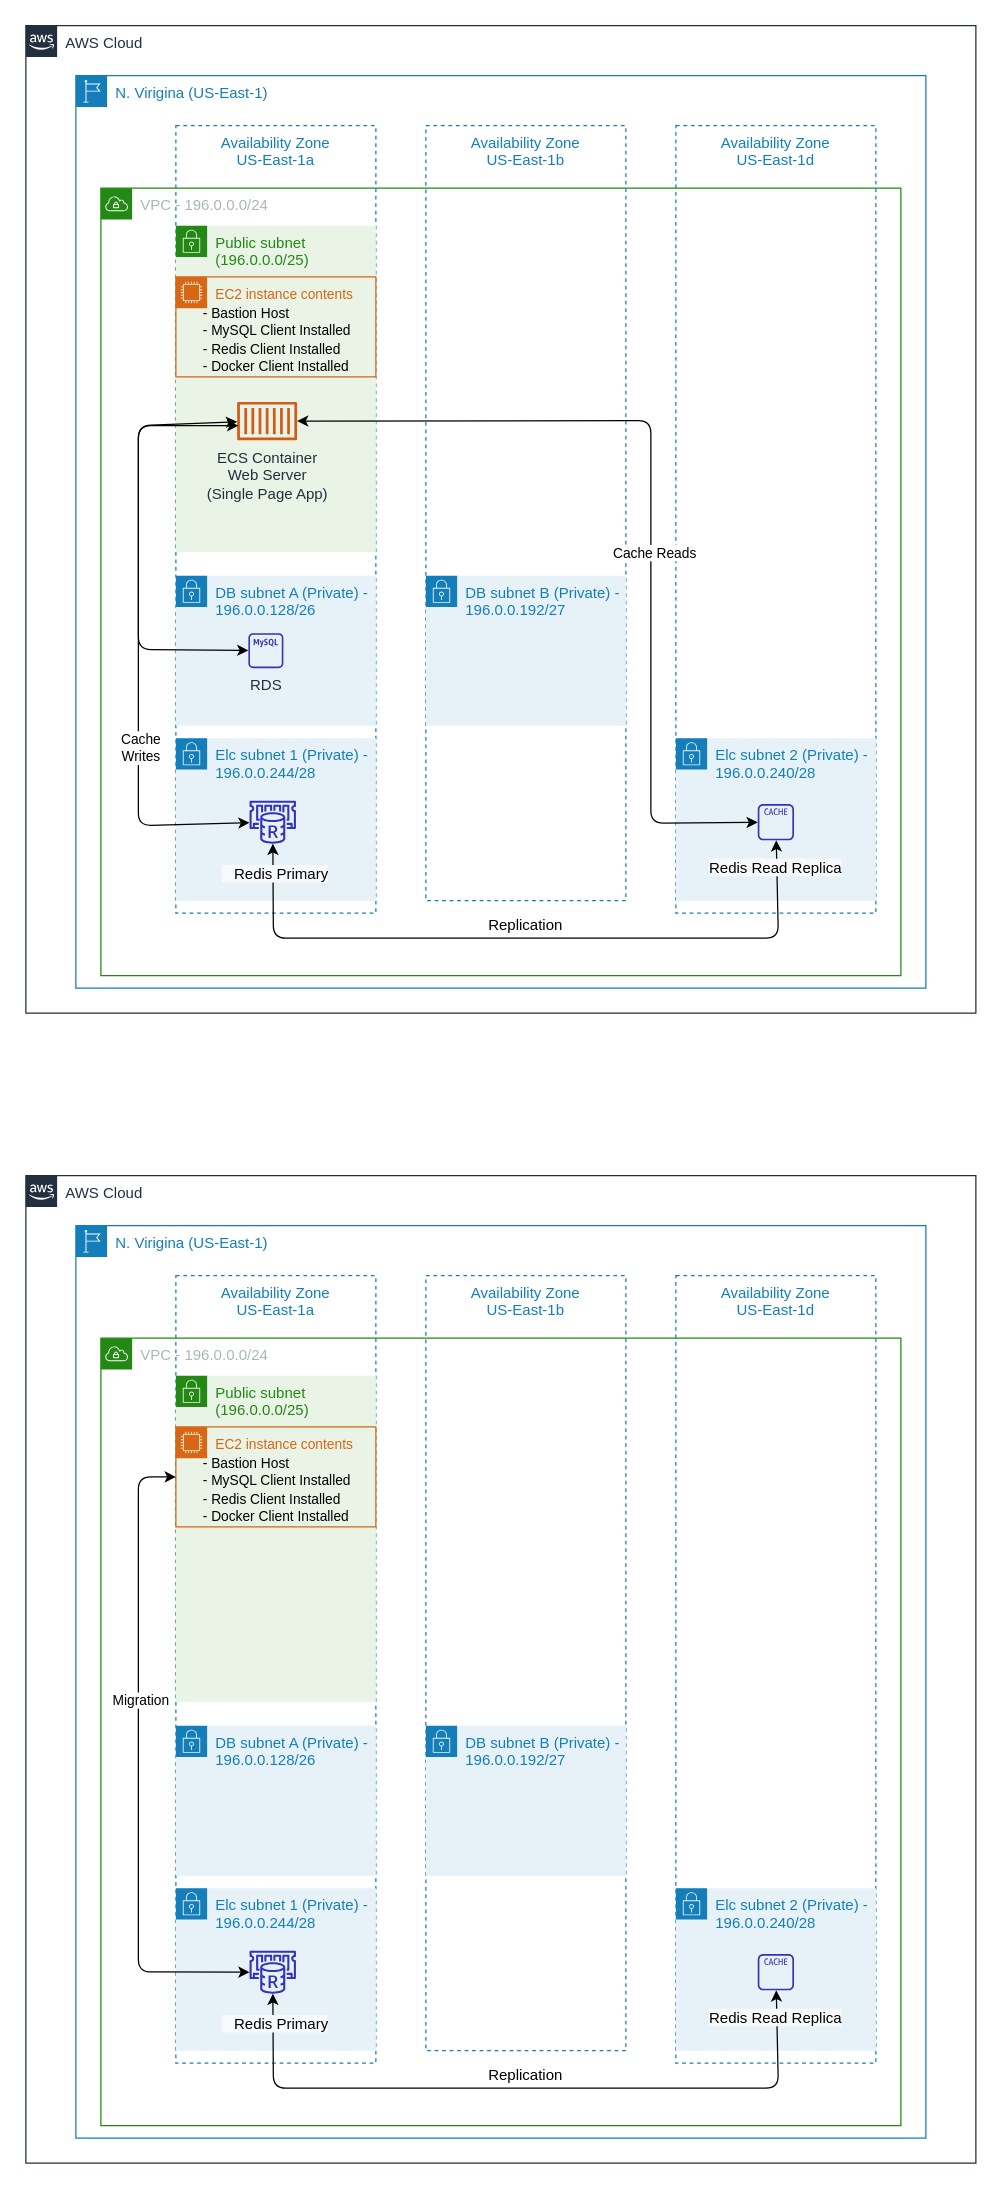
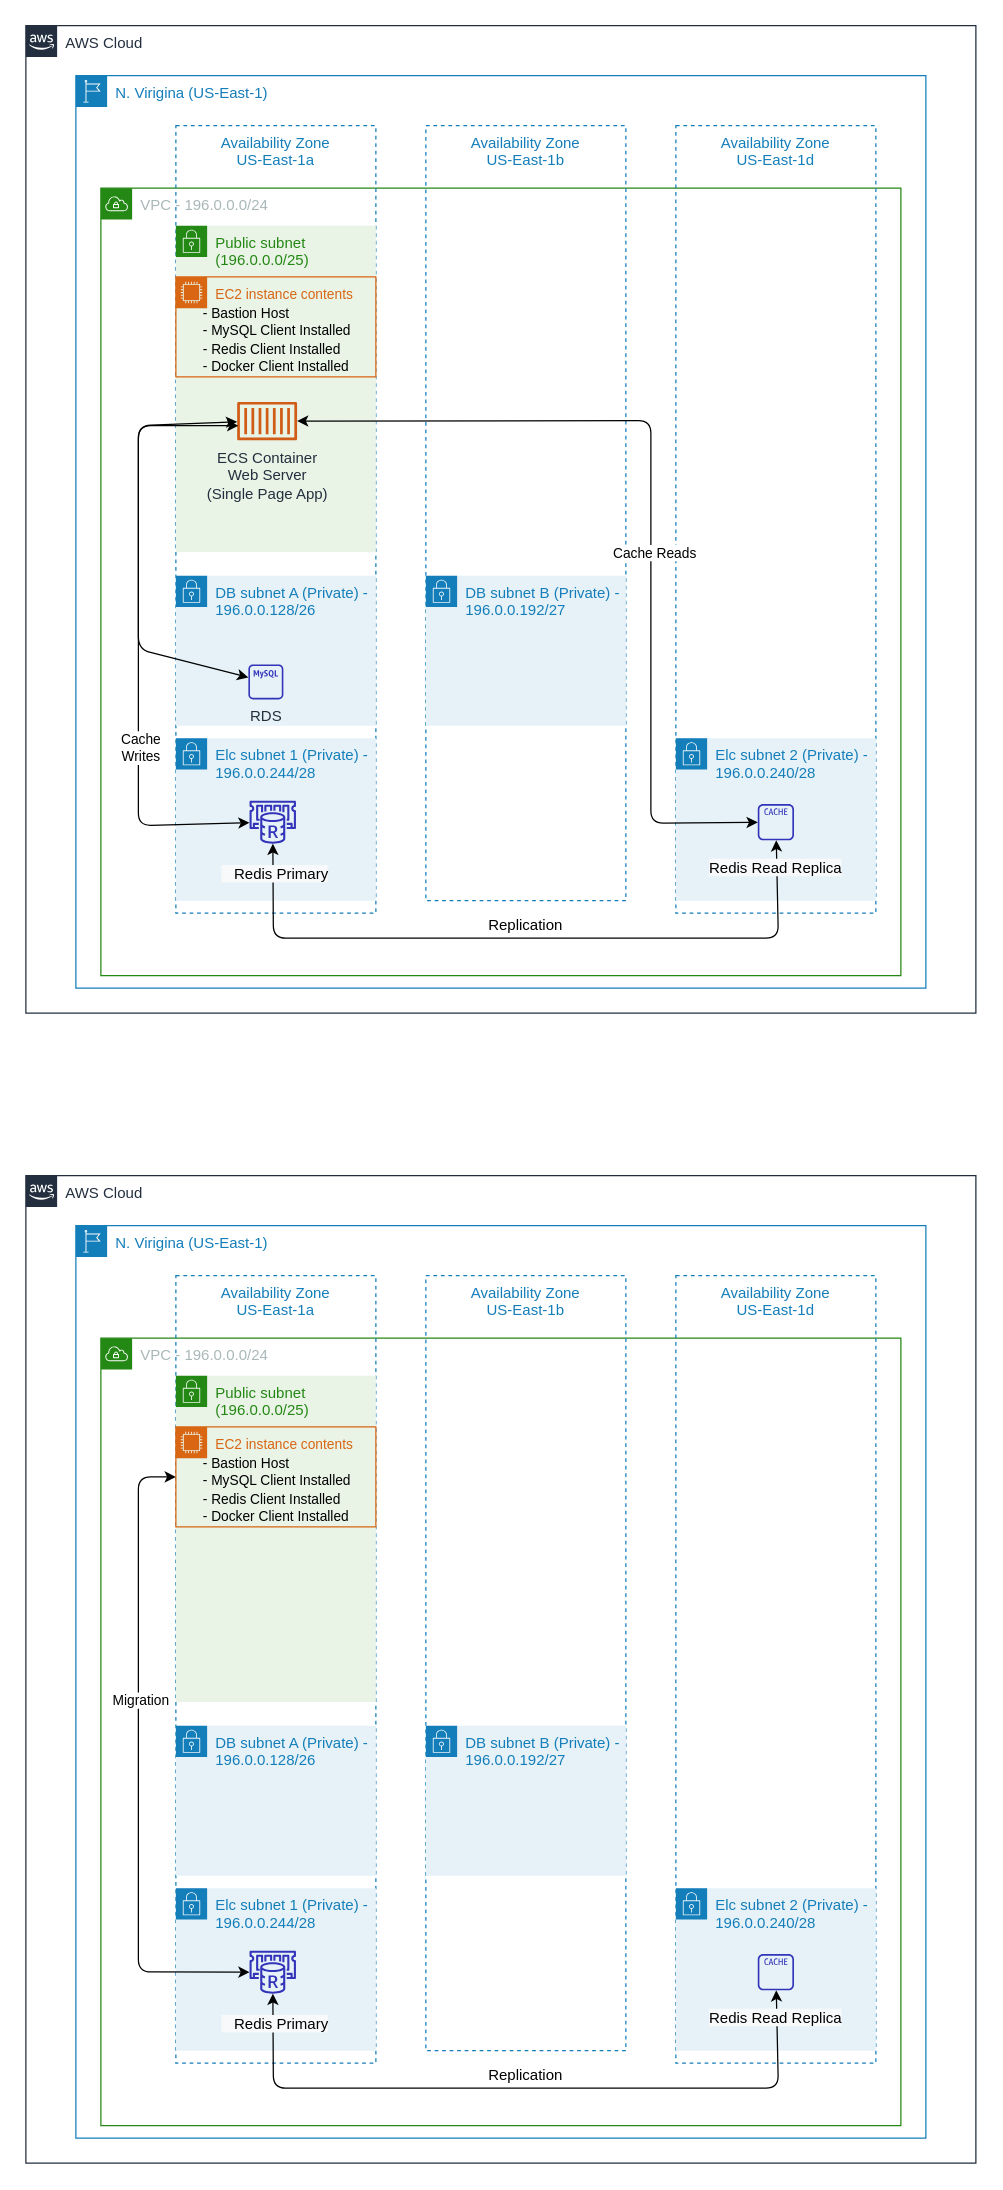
(266, 651) -> (266, 682)
